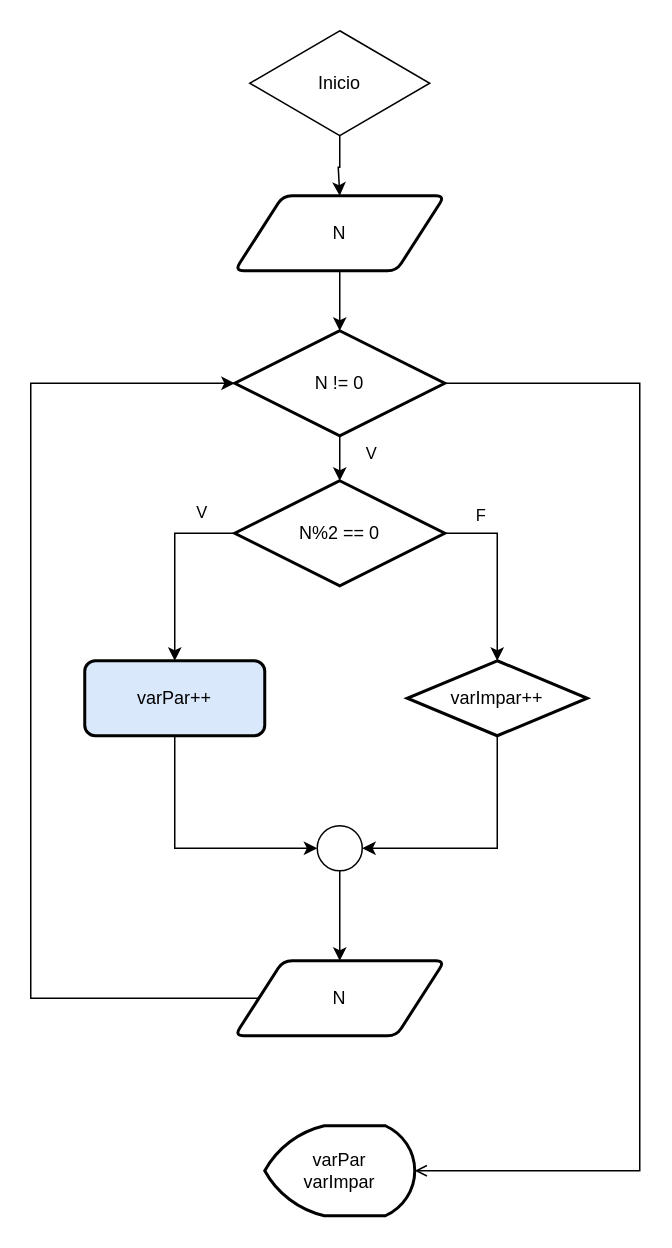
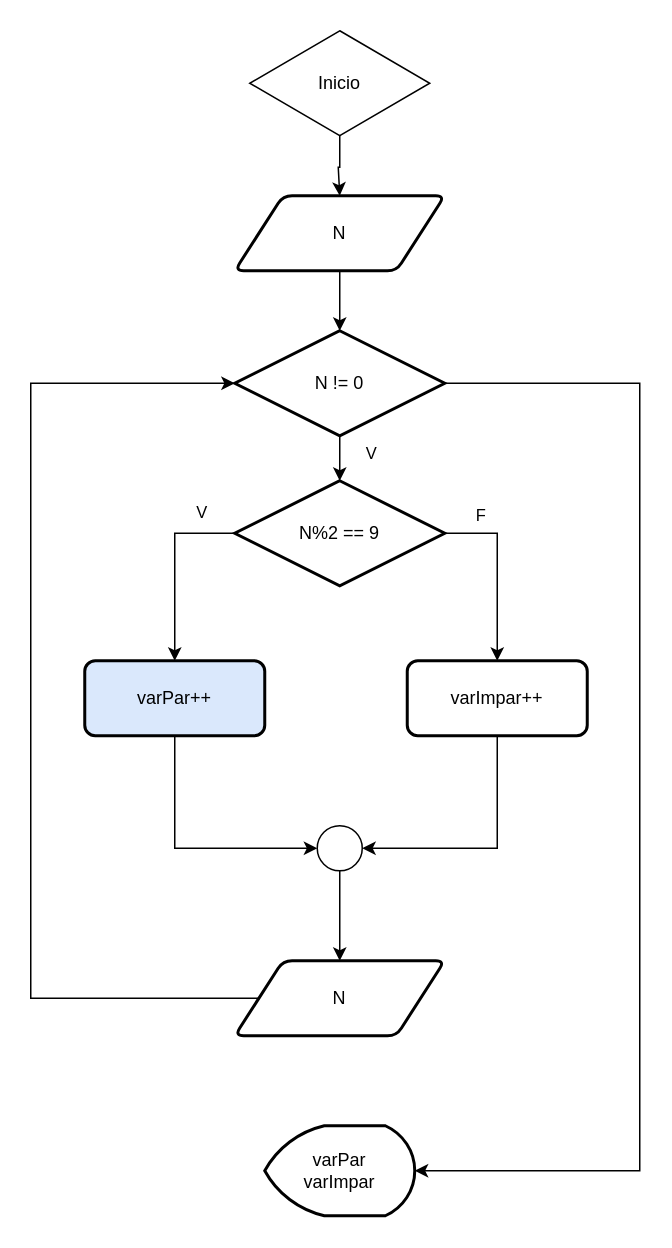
(340, 533) -> (340, 533)
(497, 698) -> (497, 698)
(423, 1171) -> (426, 1171)
